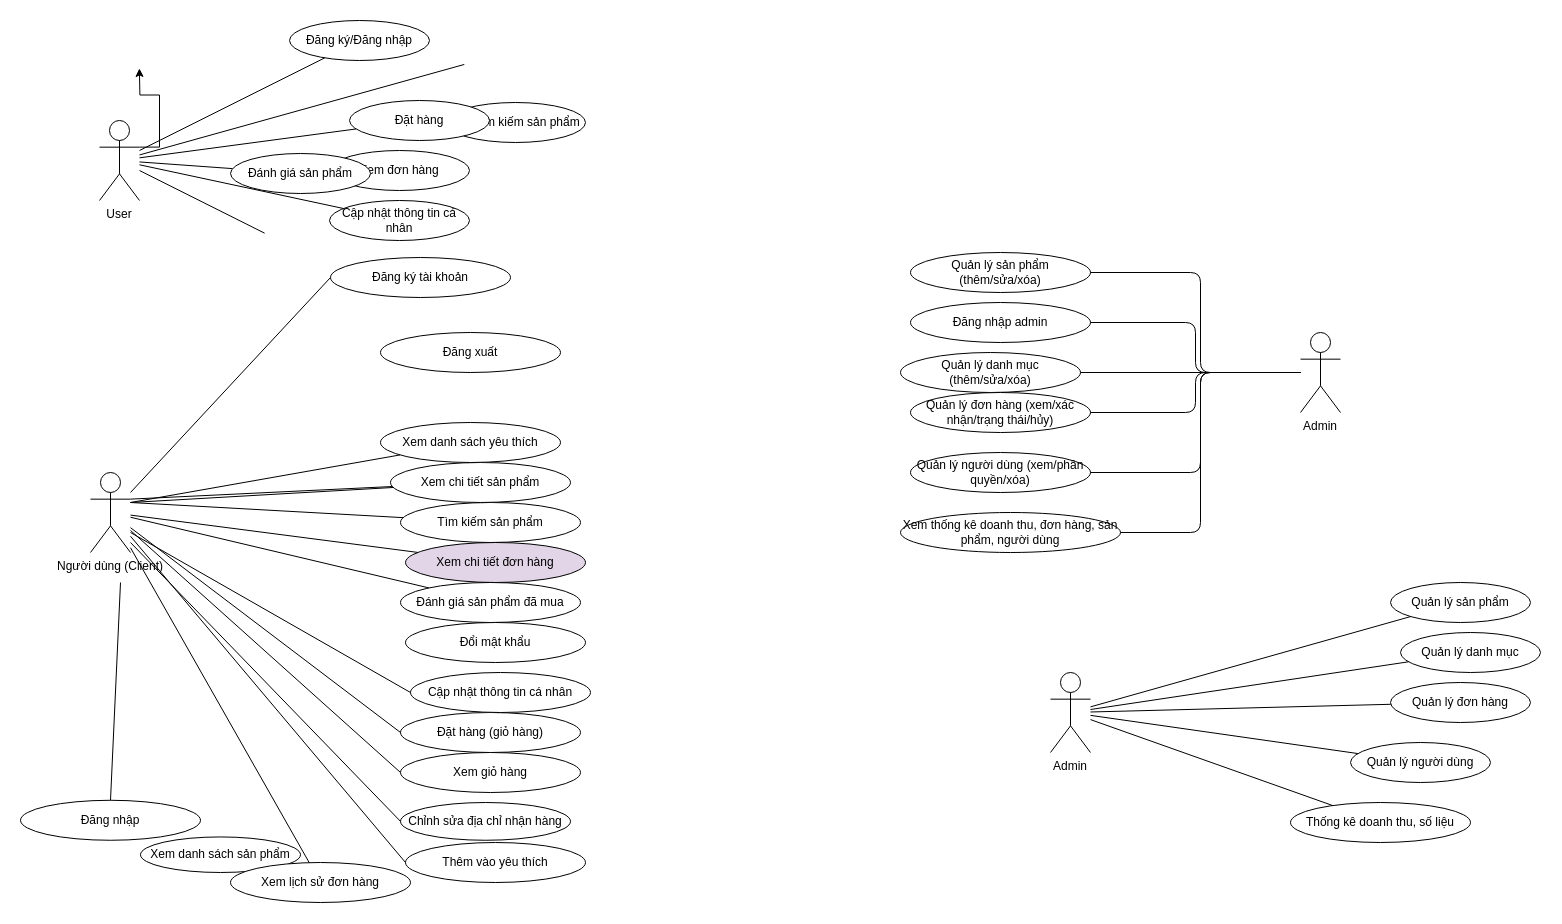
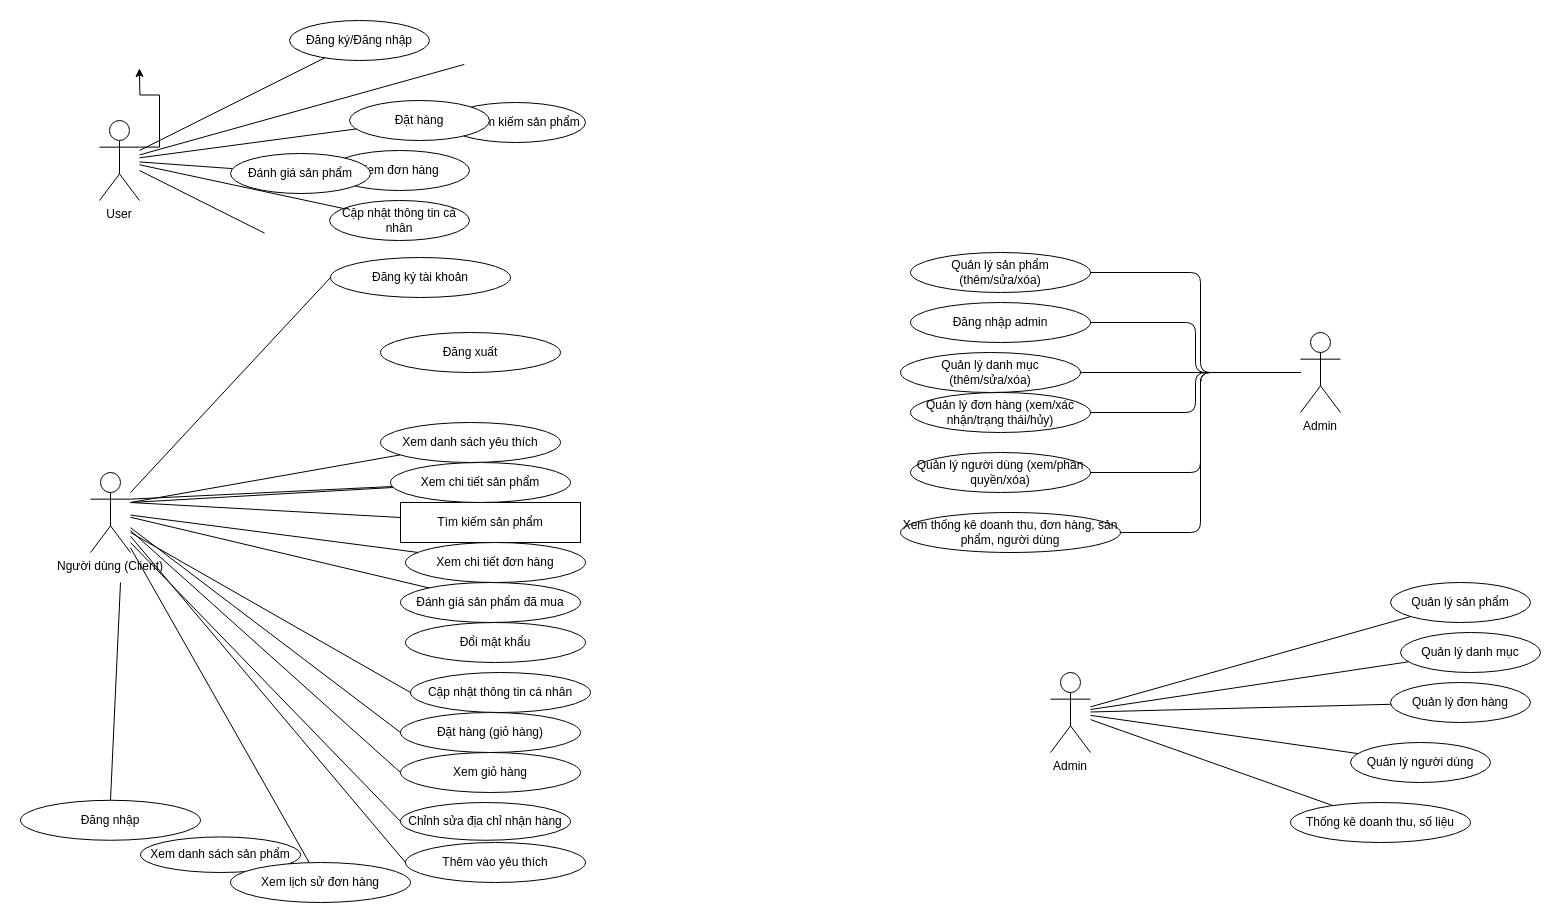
(491, 523) -> (491, 523)
(496, 563) -> (496, 563)
